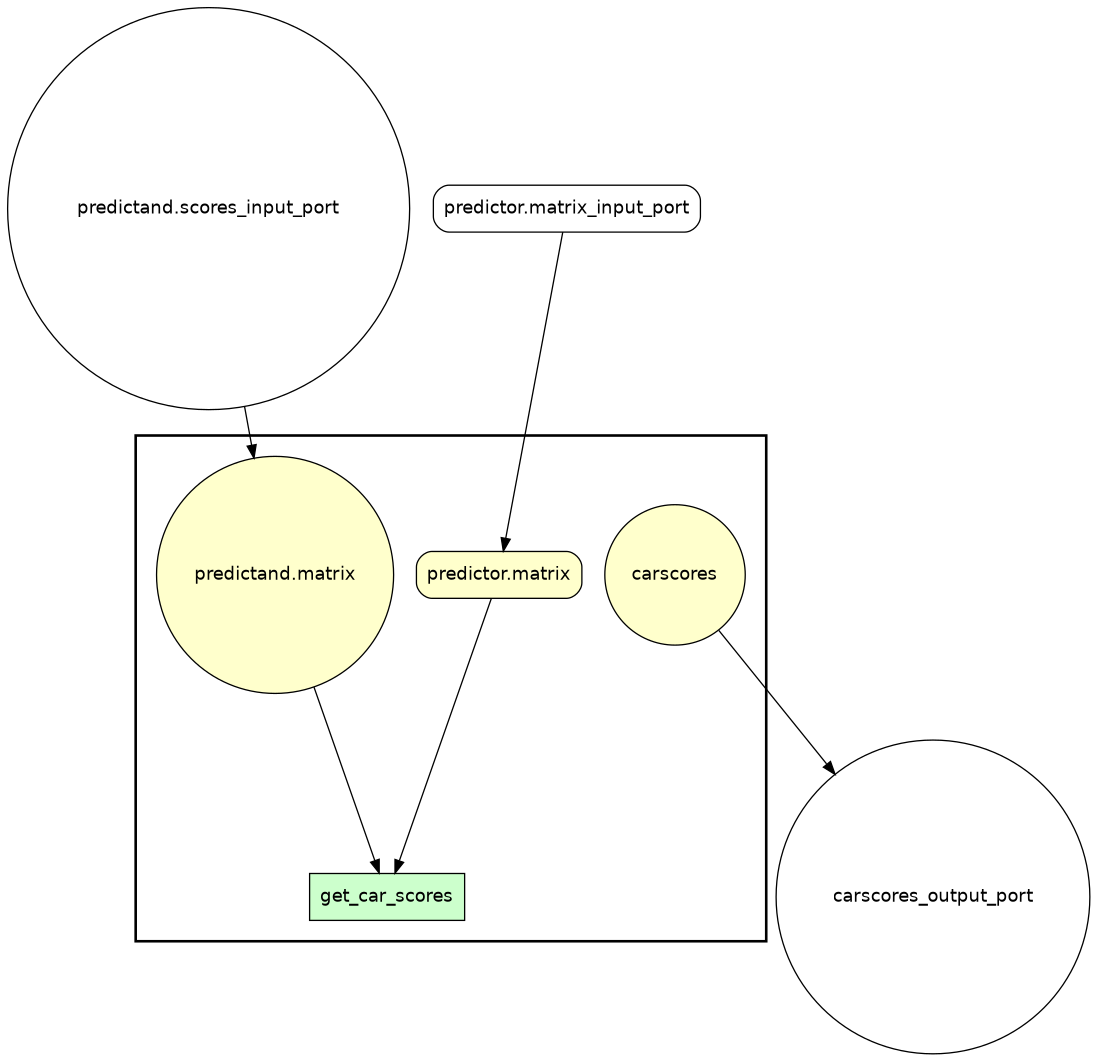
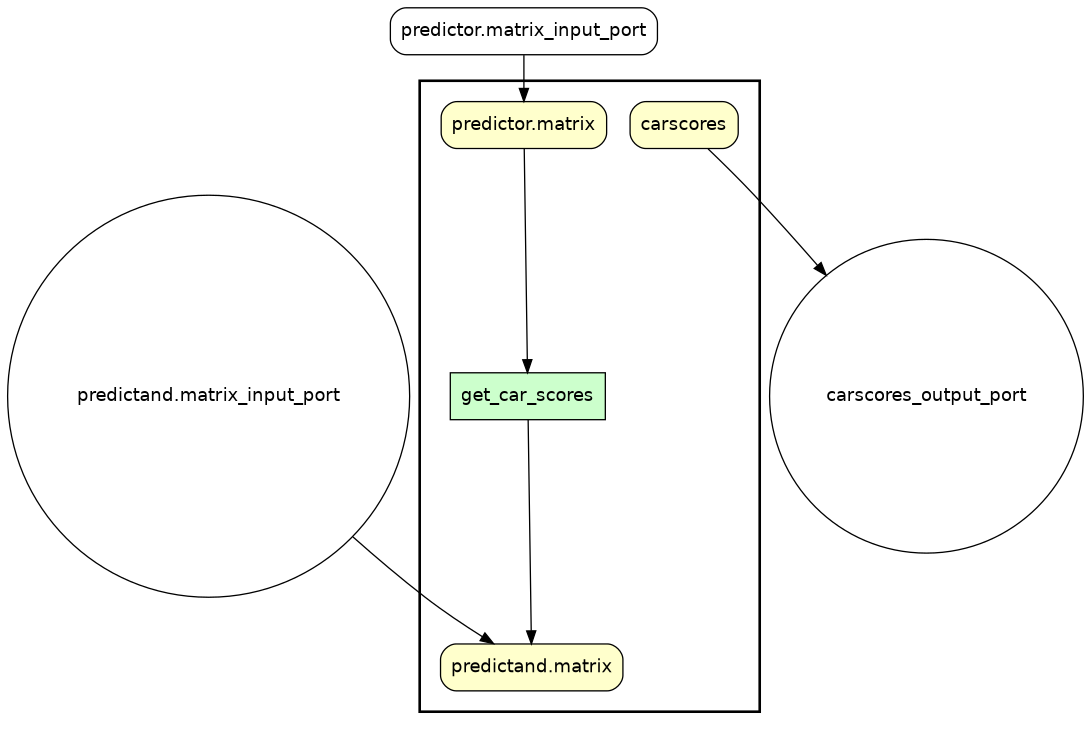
(209, 209) -> (209, 396)
(275, 575) -> (532, 667)
(675, 575) -> (684, 125)
(344, 774) -> (530, 525)
